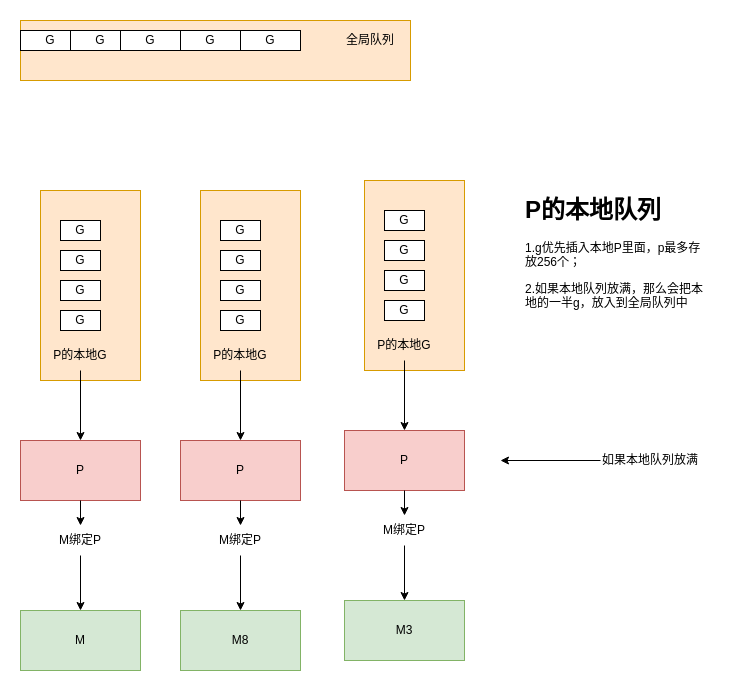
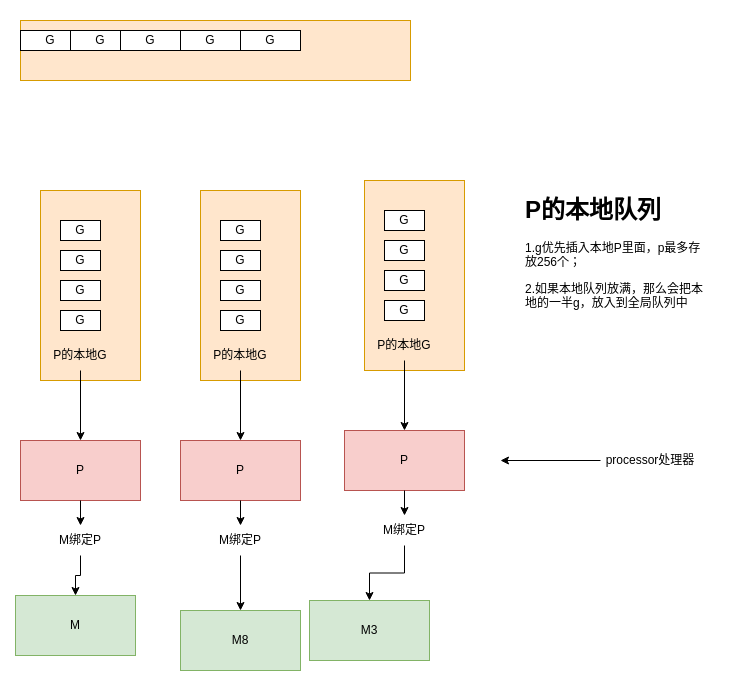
(371, 41) -> none
(651, 461) -> (651, 461)
(405, 631) -> (370, 631)
(81, 641) -> (76, 626)
